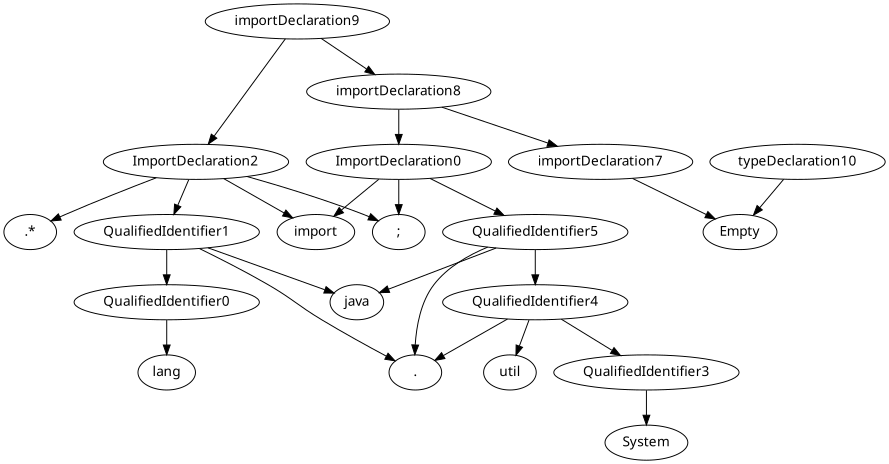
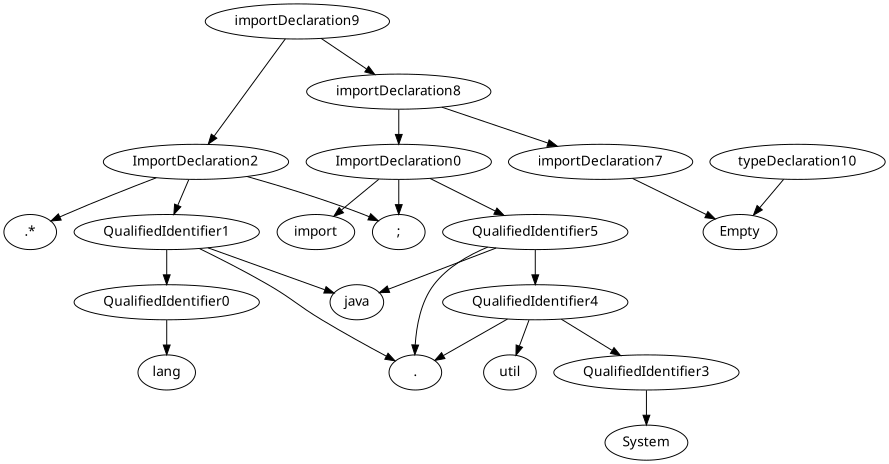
(254, 196) -> none
